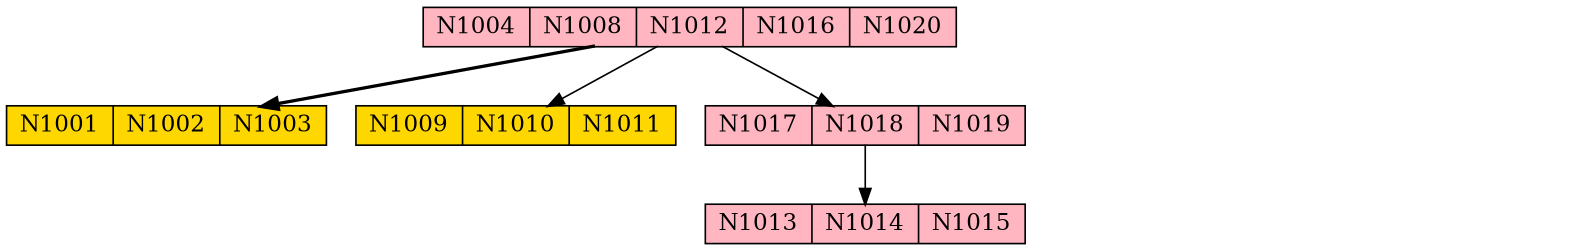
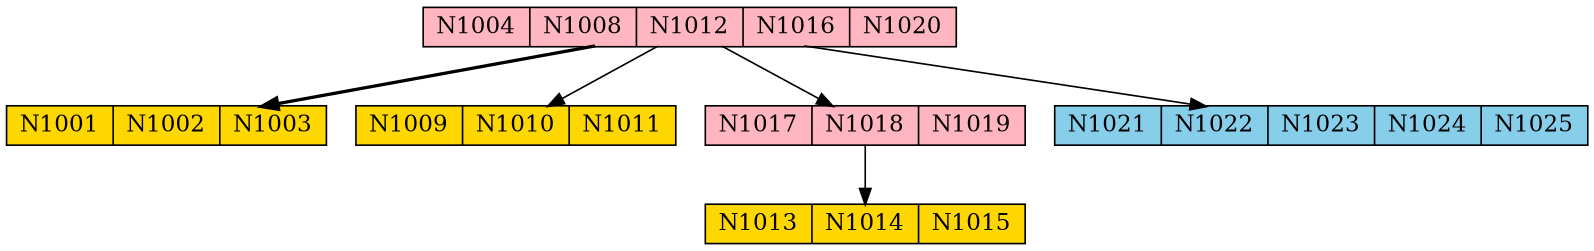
none -> (1321, 125)
(865, 224) -> (865, 224)
